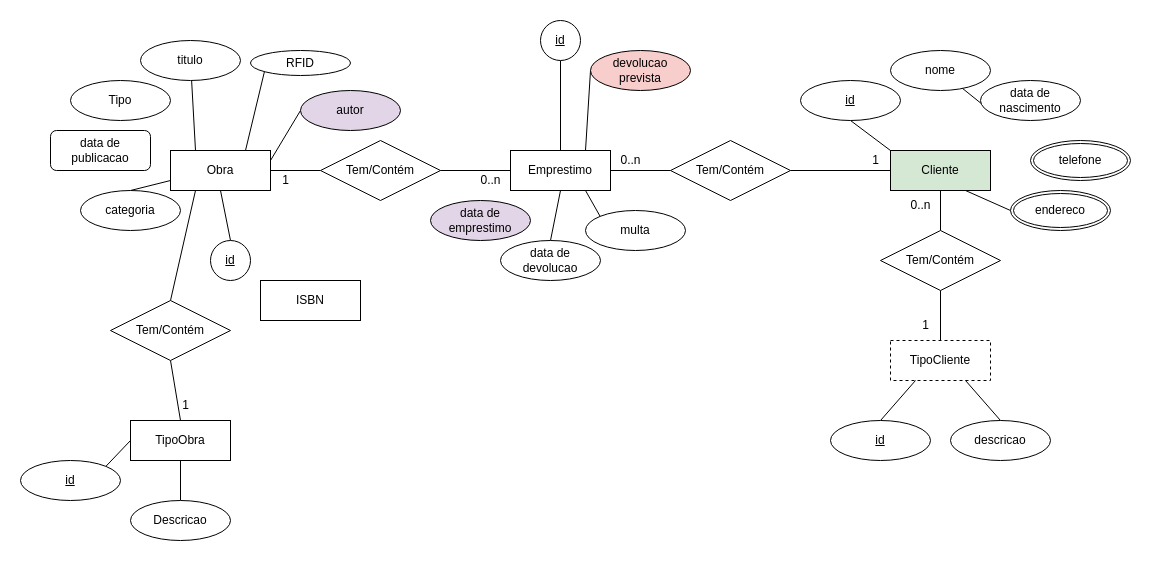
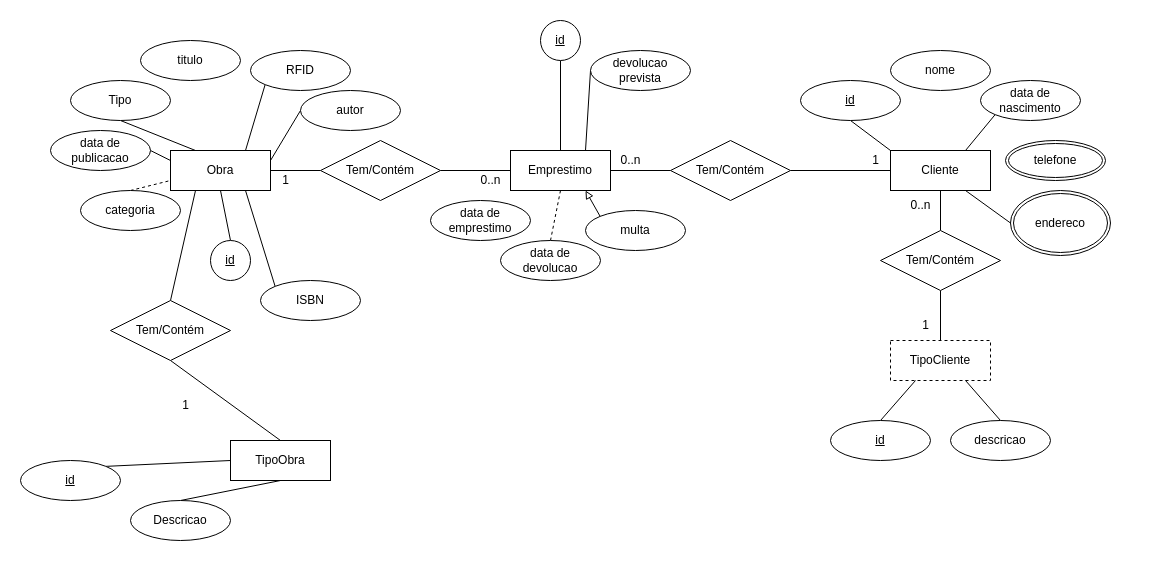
(301, 63) -> (301, 71)
(641, 71) -> (641, 71)
(972, 96) -> (980, 133)
(351, 111) -> (351, 111)
(194, 116) -> (158, 136)
(101, 151) -> (101, 151)
none -> (161, 156)
(1081, 161) -> (1056, 161)
(941, 171) -> (941, 171)
(151, 185) -> (151, 185)
(588, 195) -> (590, 198)
(1061, 211) -> (1061, 223)
(556, 216) -> (556, 216)
(481, 221) -> (481, 221)
none -> (260, 238)
(311, 301) -> (311, 301)
(181, 441) -> (281, 461)
